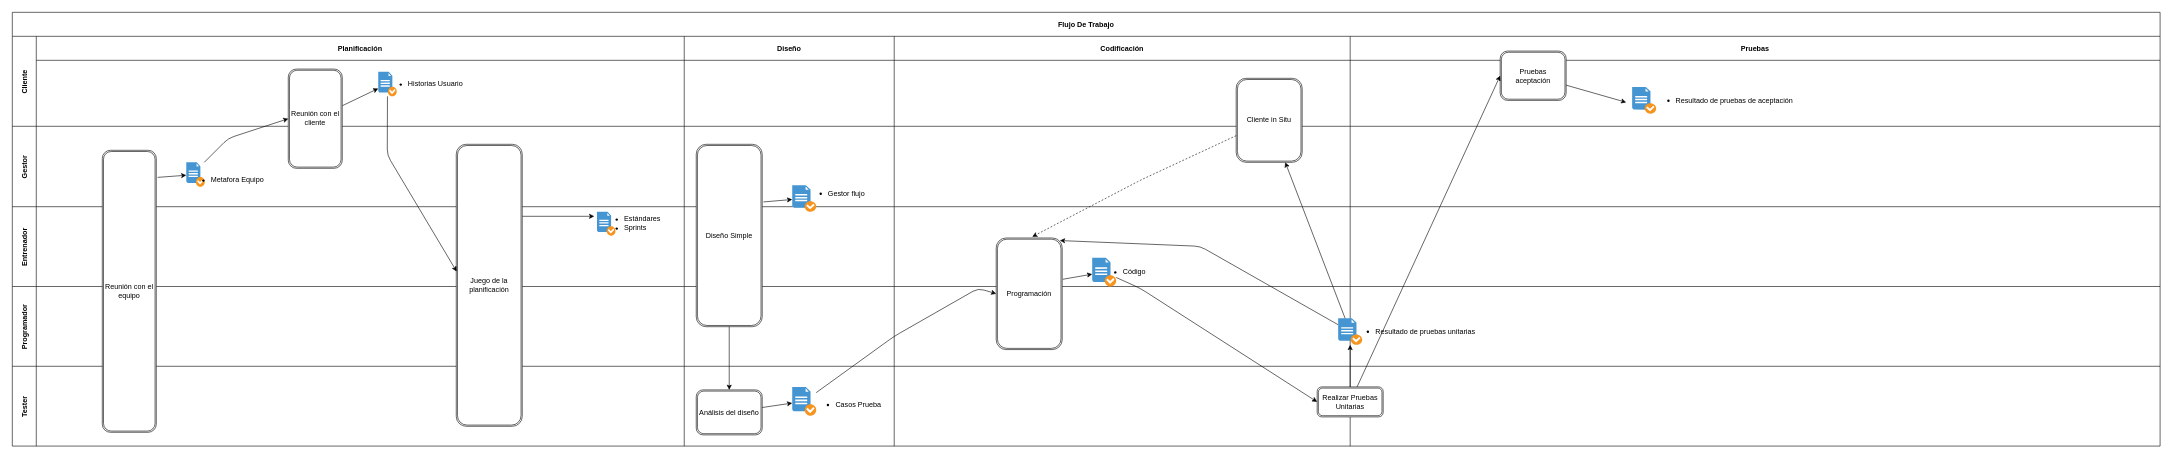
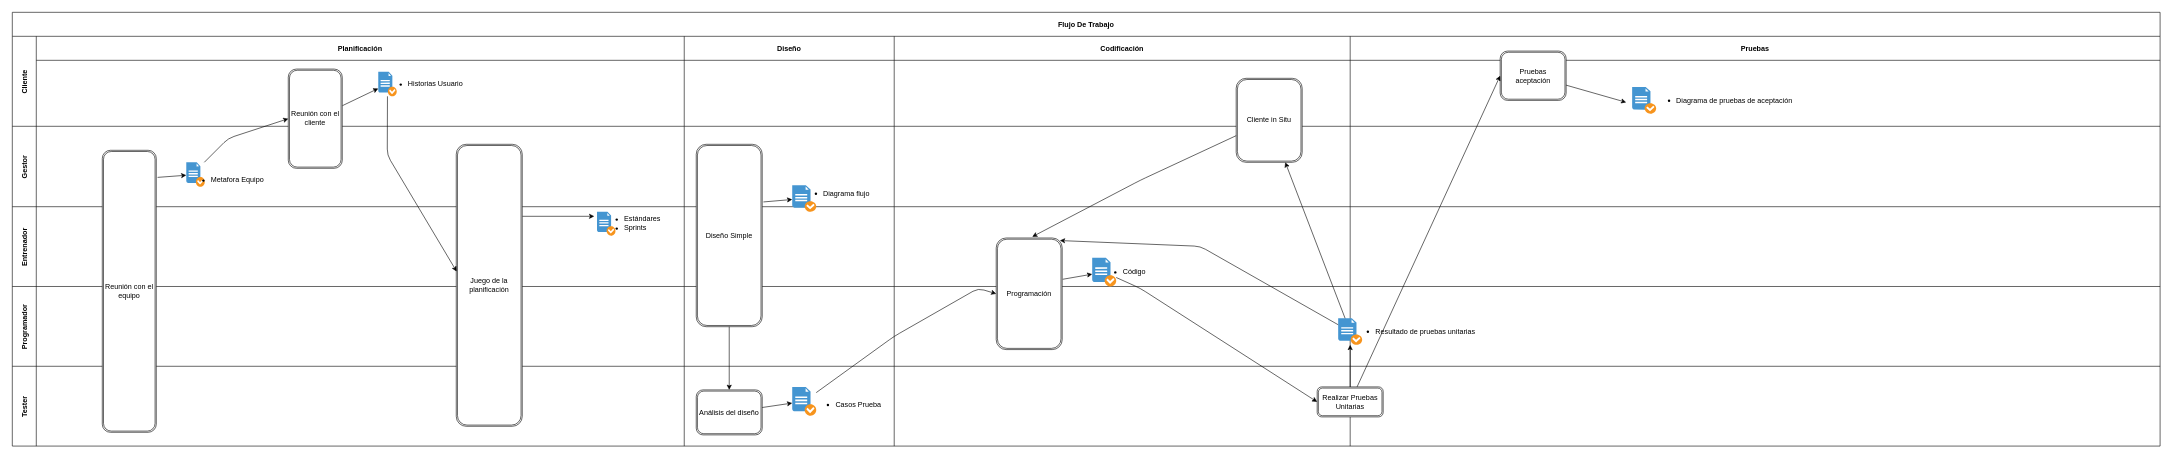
(1723, 101) -> (1723, 101)
(1134, 184) -> (1134, 184)
(835, 194) -> (835, 194)
